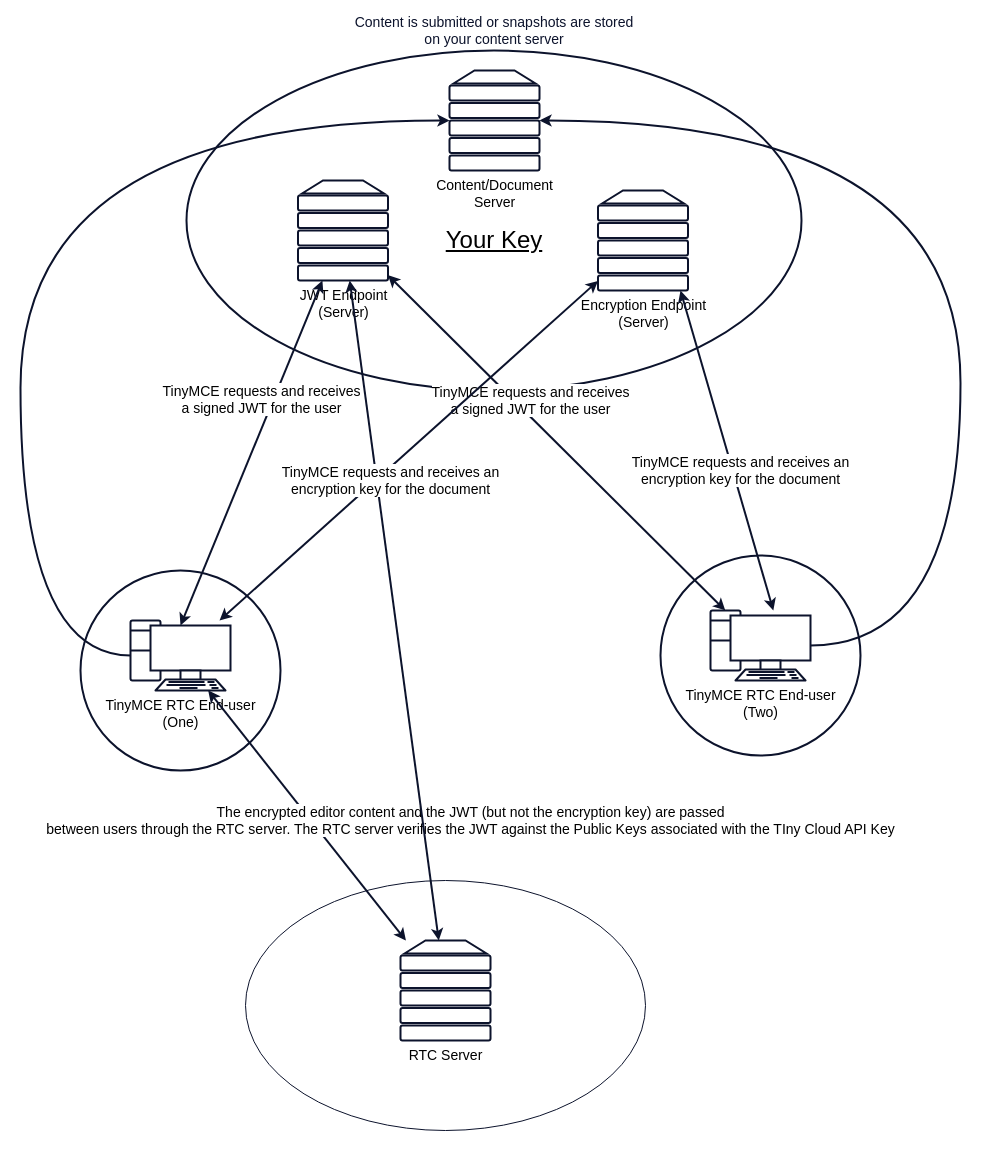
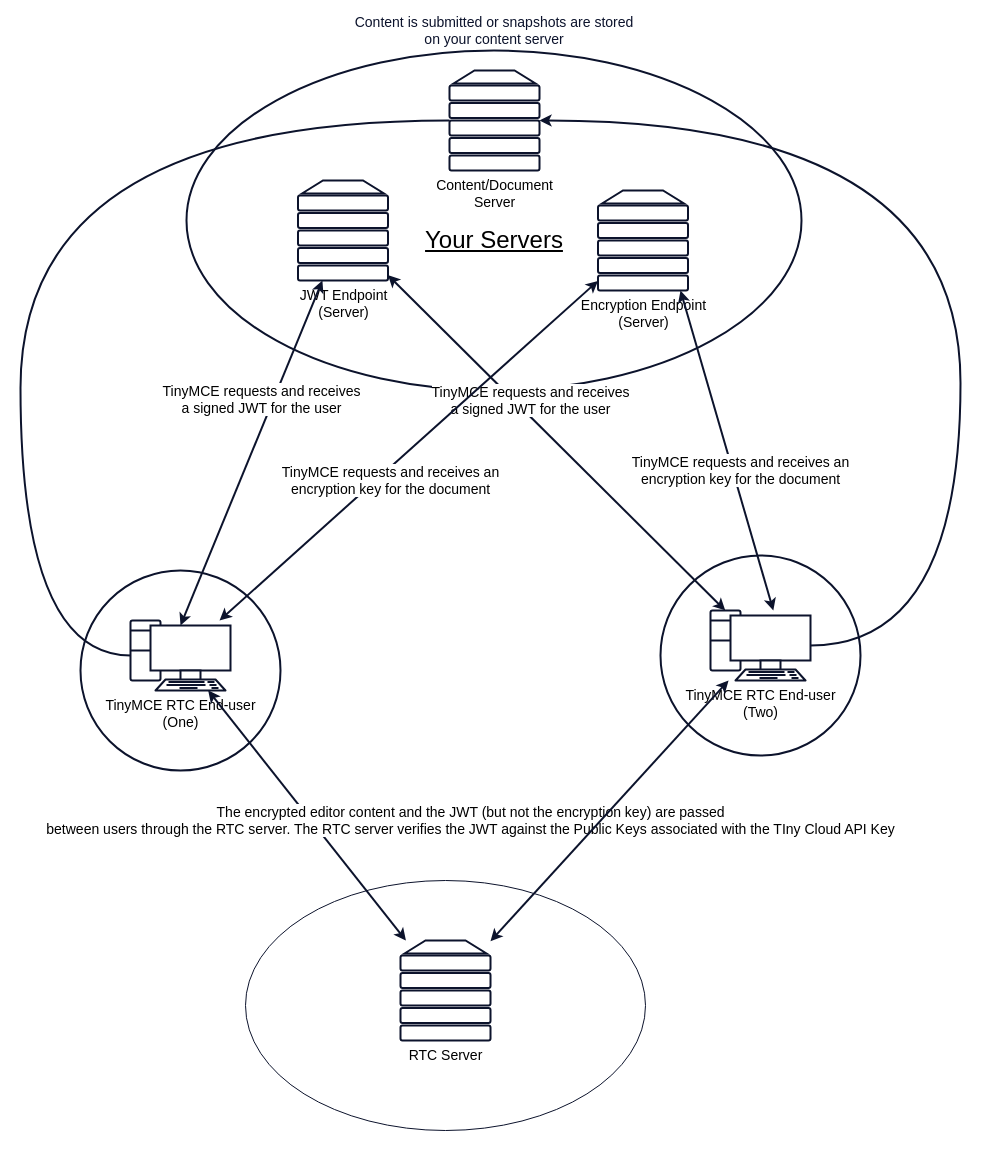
(439, 121) -> (442, 121)
(495, 241) -> (495, 241)
(408, 714) -> (610, 811)
